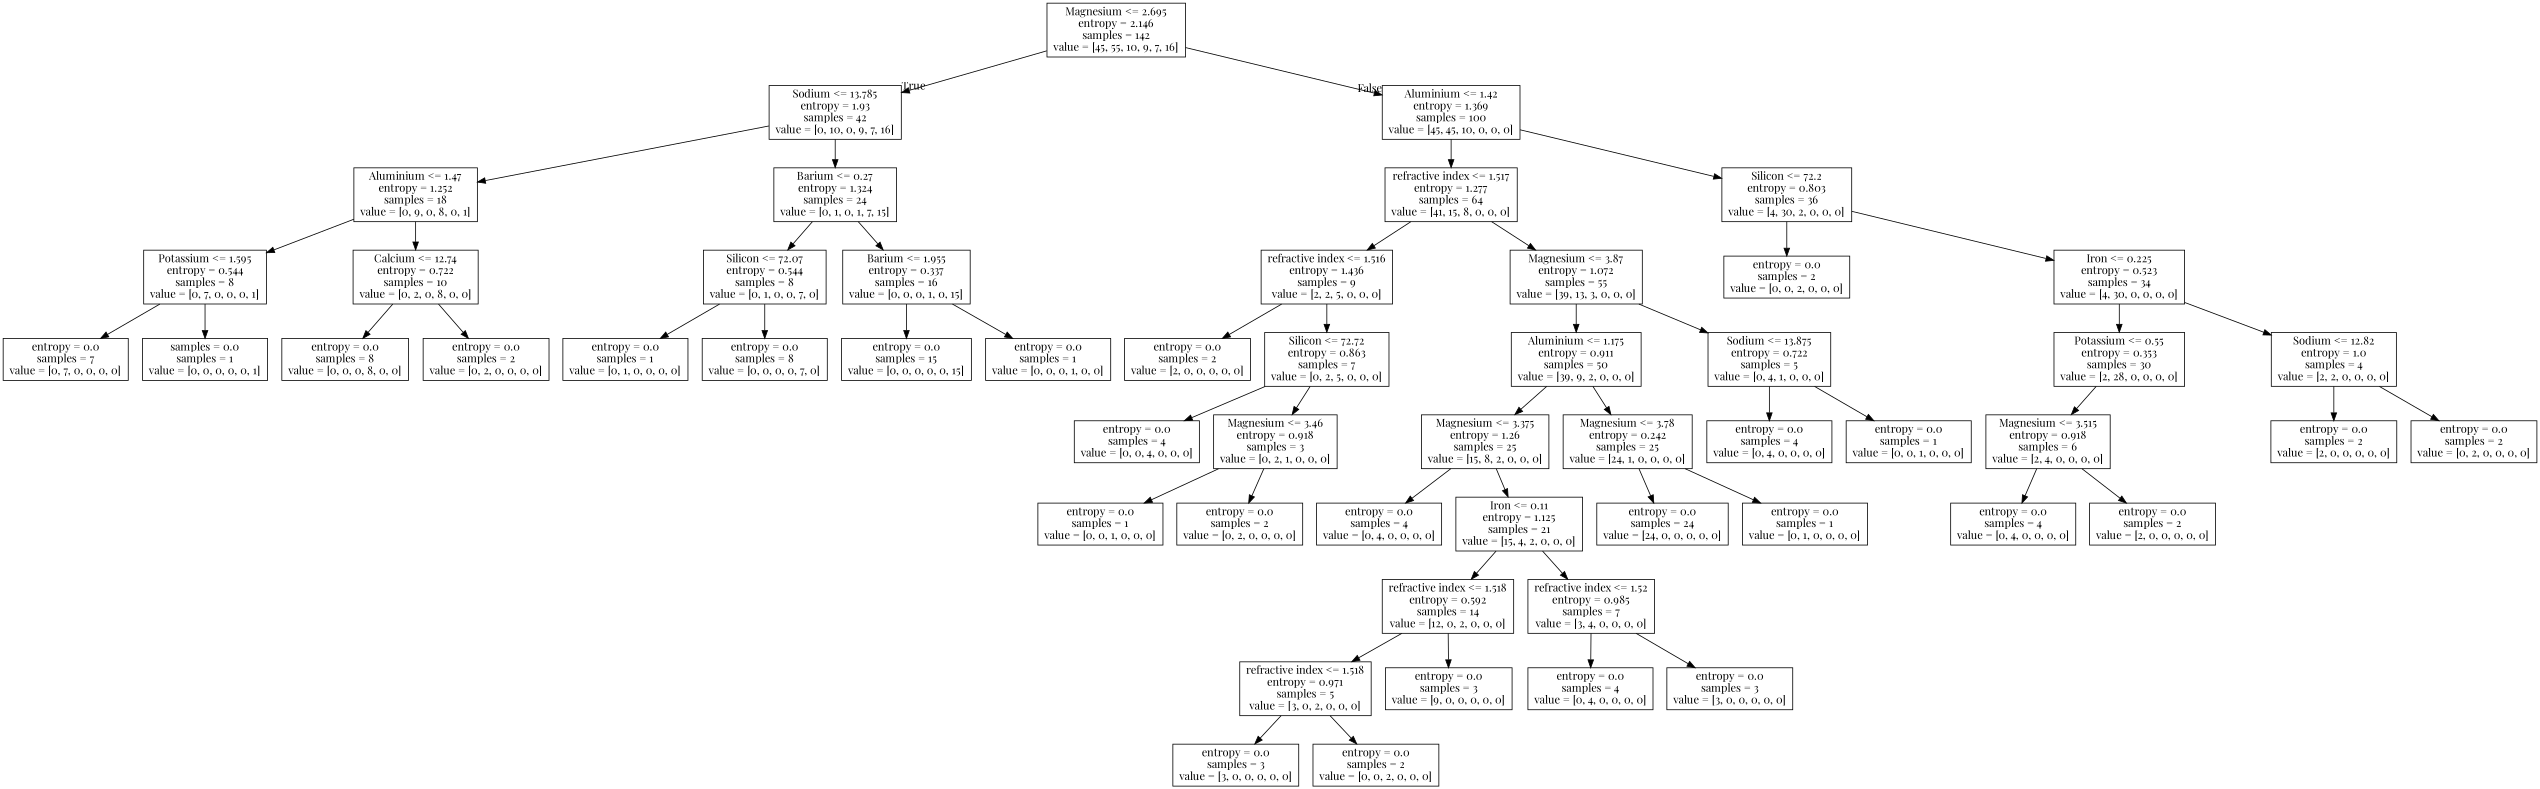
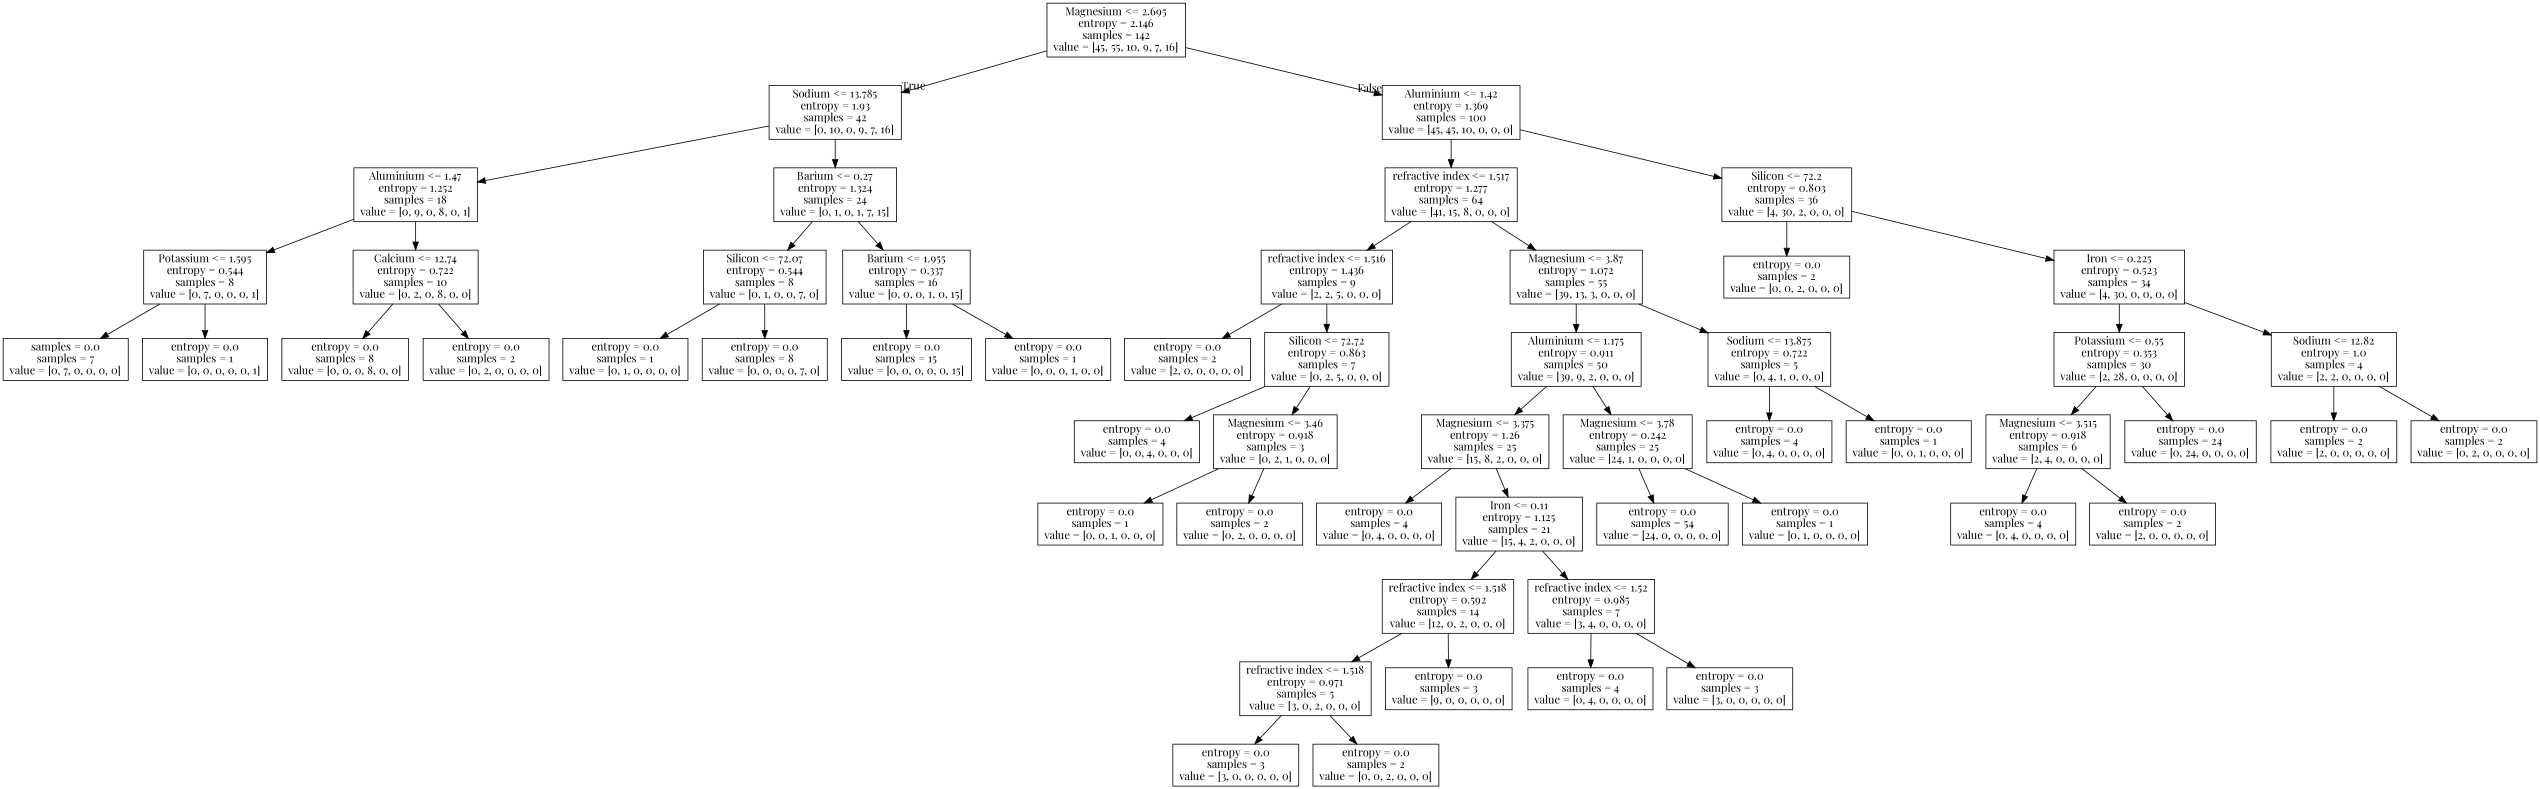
(66, 359) -> (66, 359)
(205, 359) -> (205, 359)
none -> (2191, 442)
(1662, 524) -> (1662, 524)
